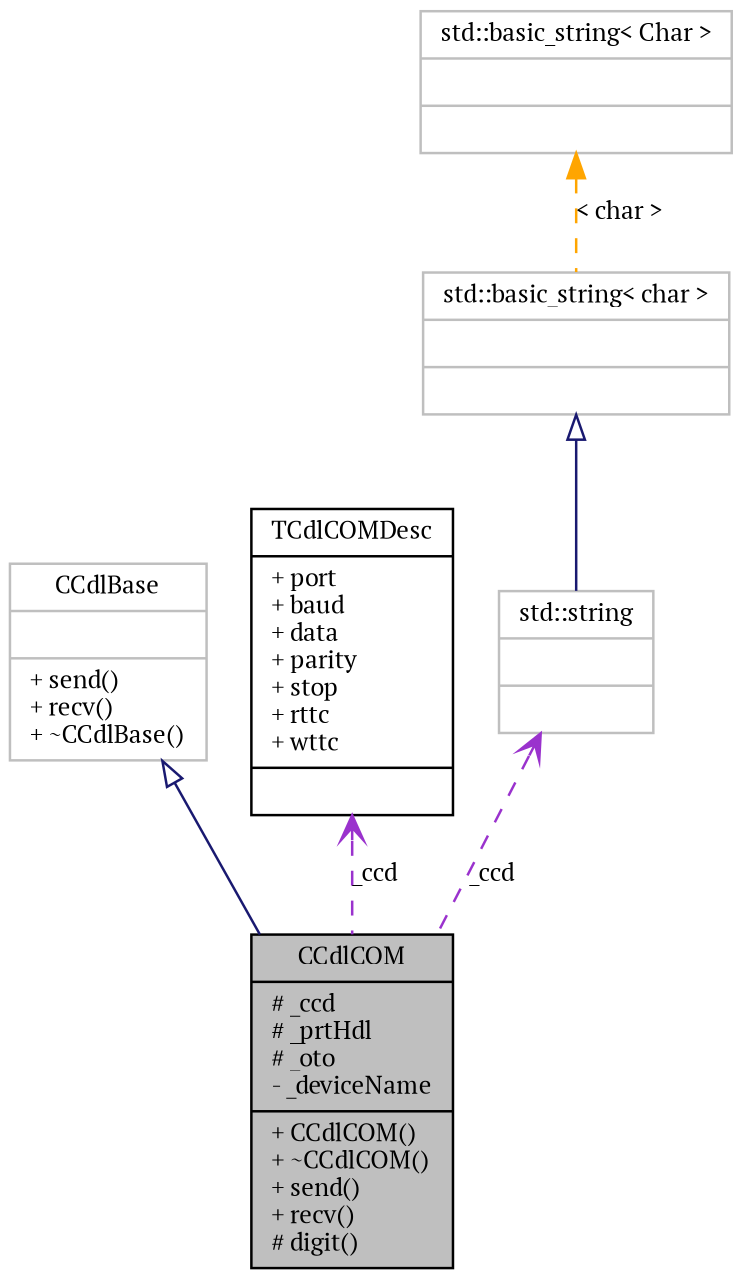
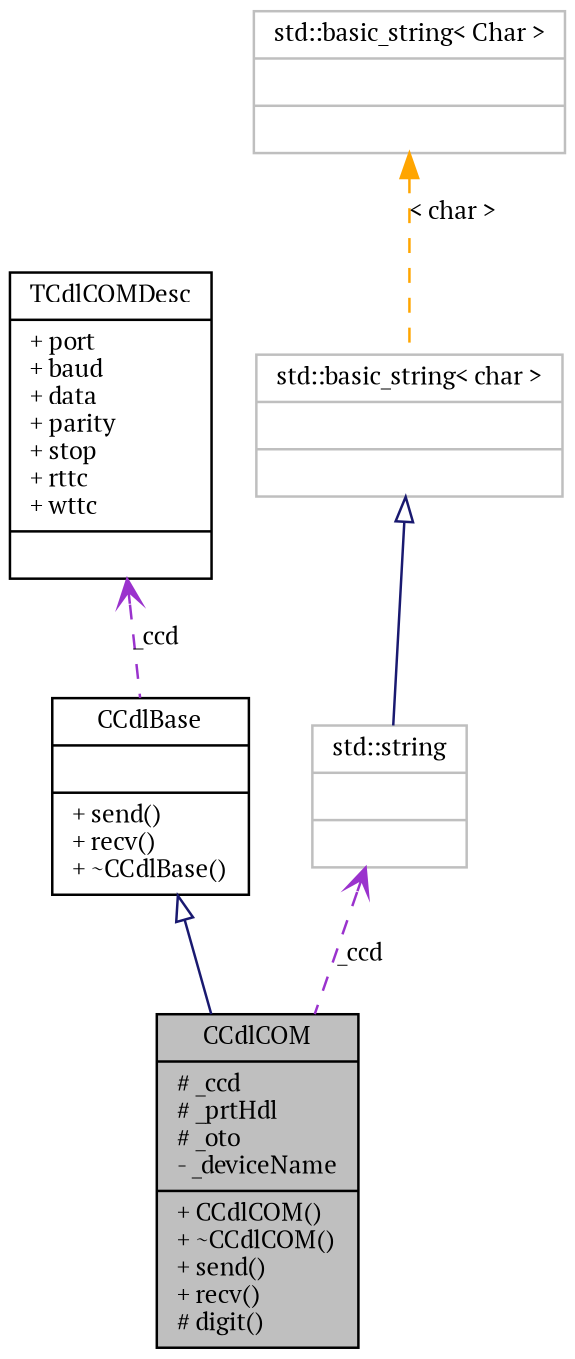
(108, 662) -> (151, 796)
(352, 888) -> (135, 651)
